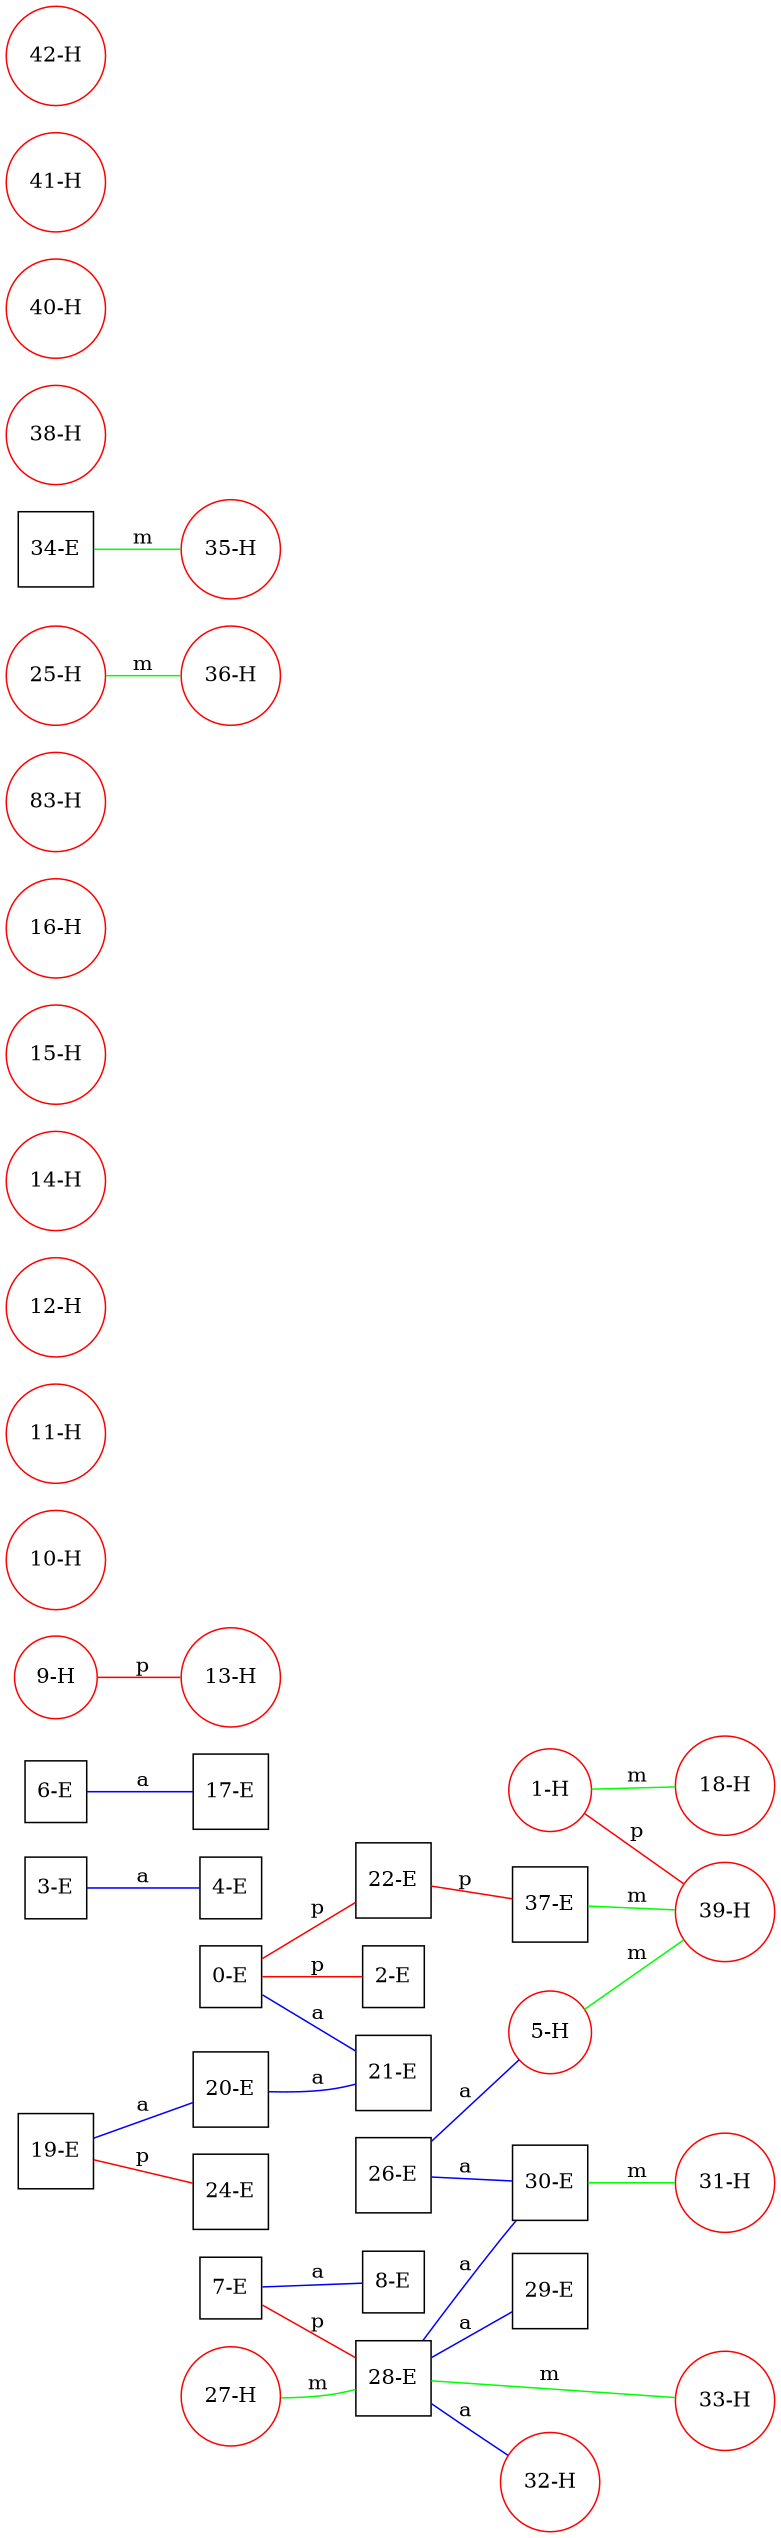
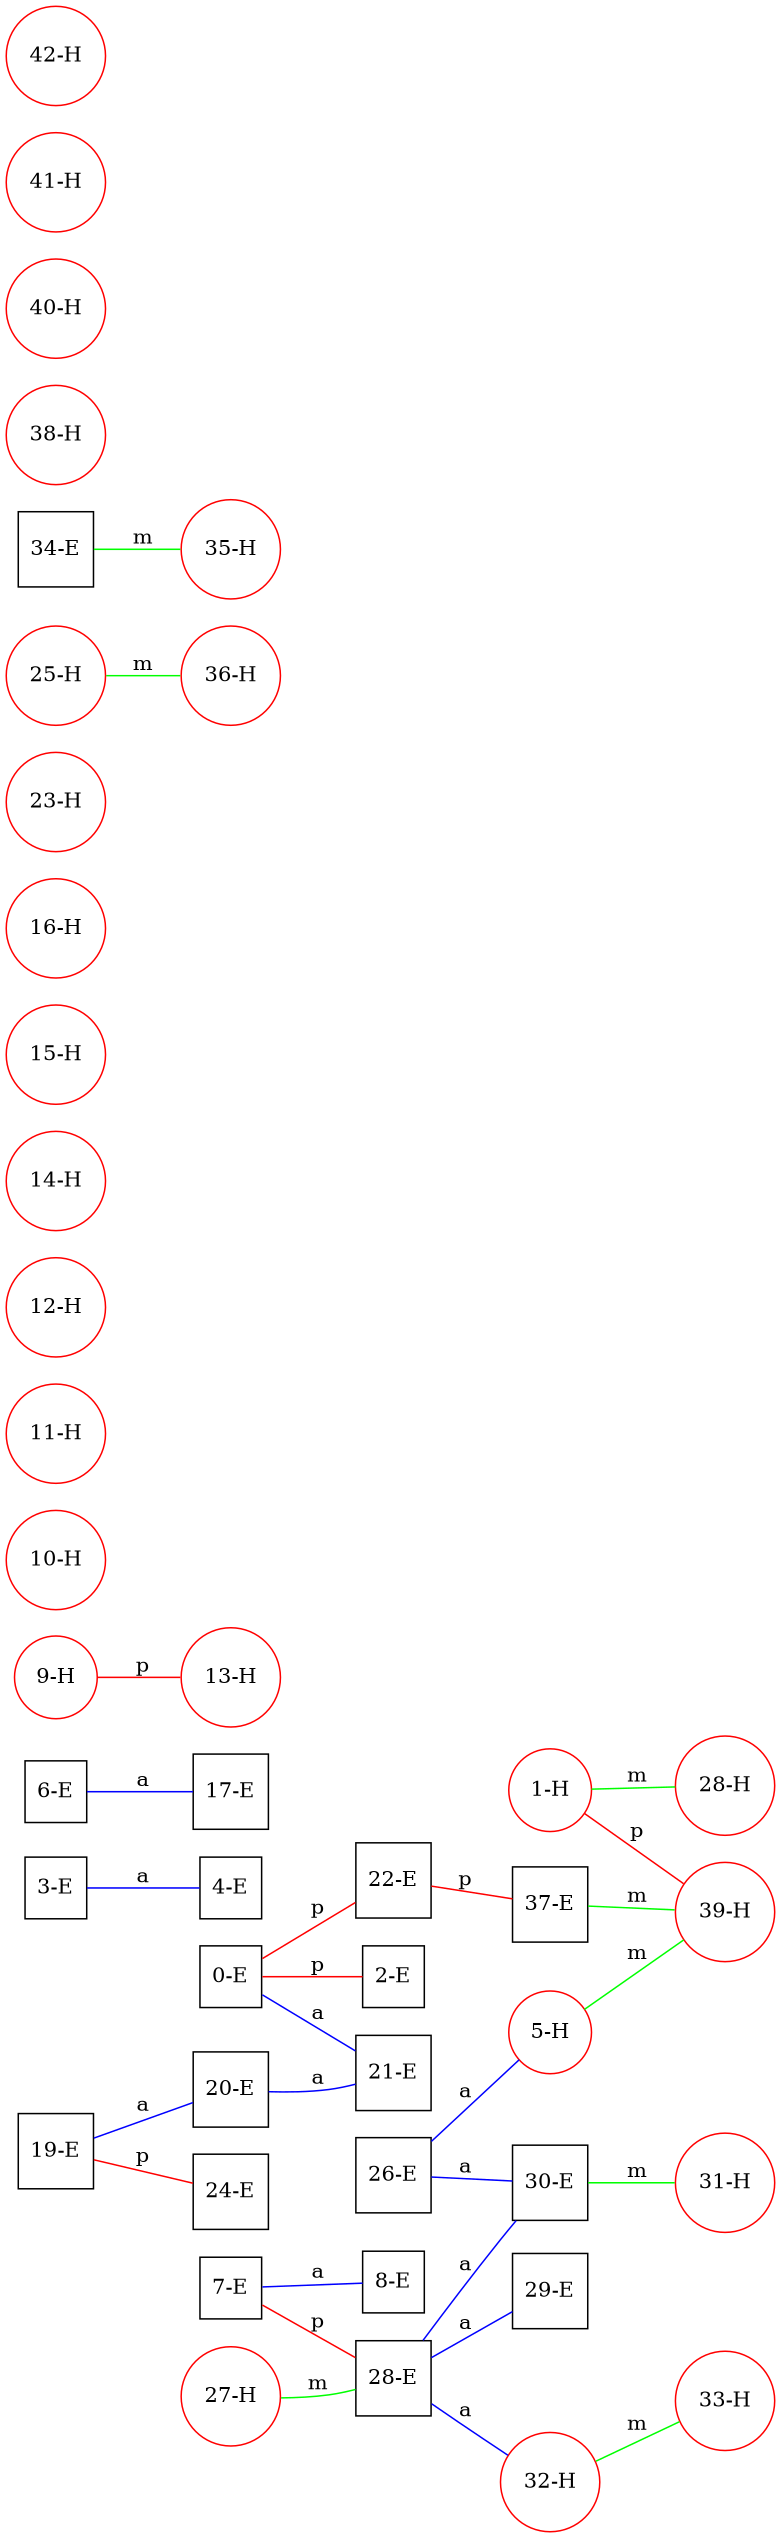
(56, 802) -> (56, 802)
(725, 1786) -> (725, 1786)
(553, 2389) -> (638, 2441)
